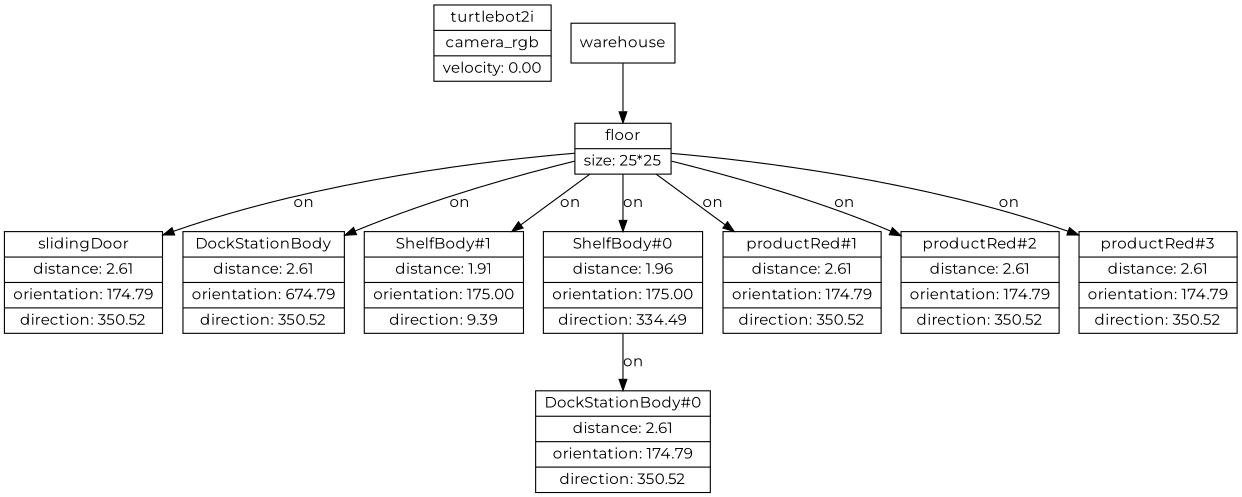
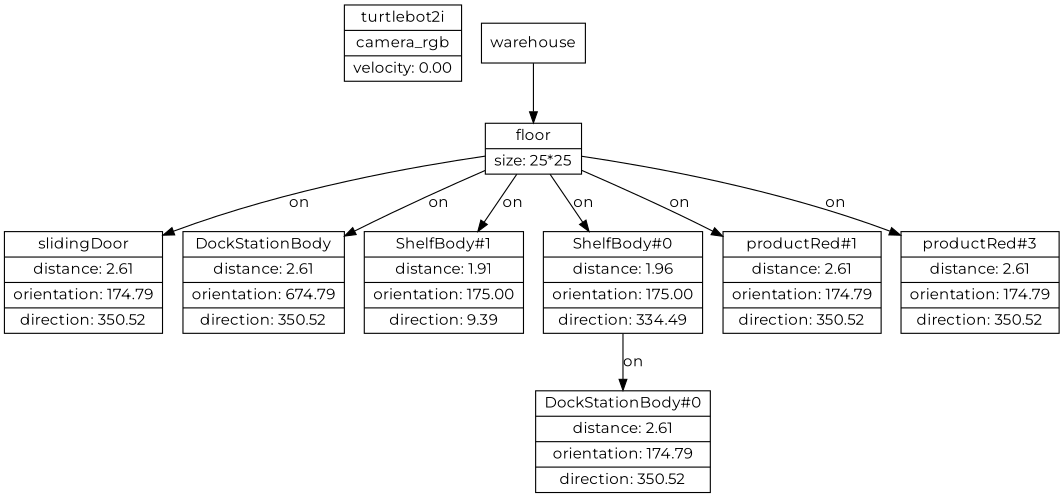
(980, 282) -> none
